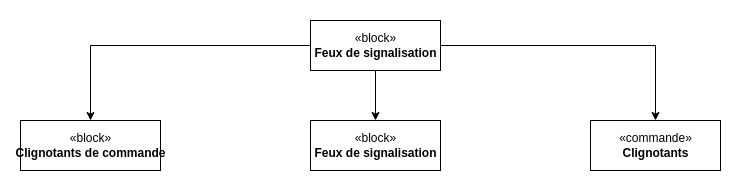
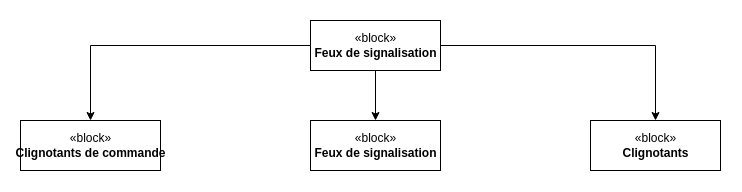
(656, 146) -> (656, 146)
